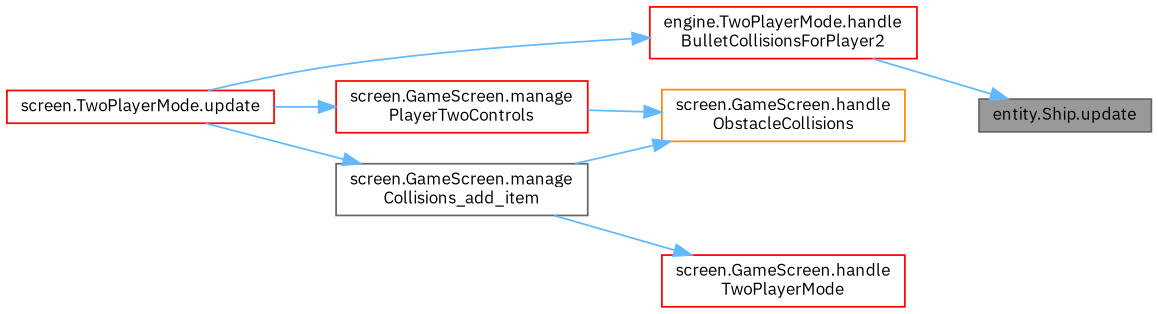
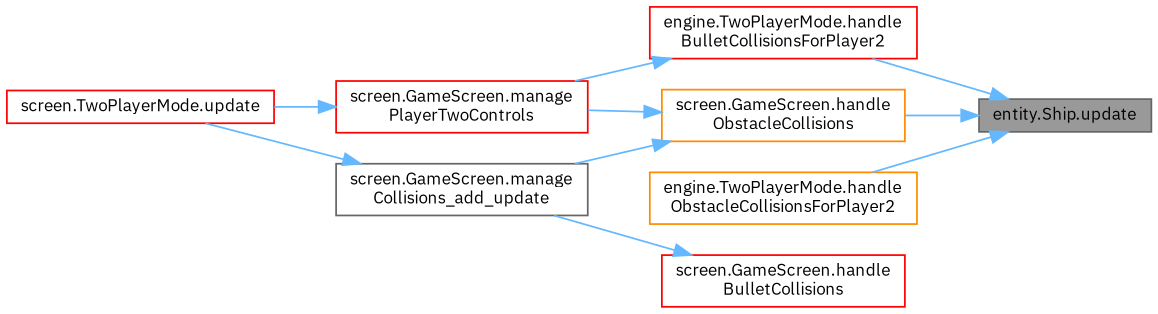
(419, 55) -> (614, 72)
none -> (933, 115)
(462, 190) -> (462, 190)
none -> (783, 198)
(783, 281) -> (783, 281)
